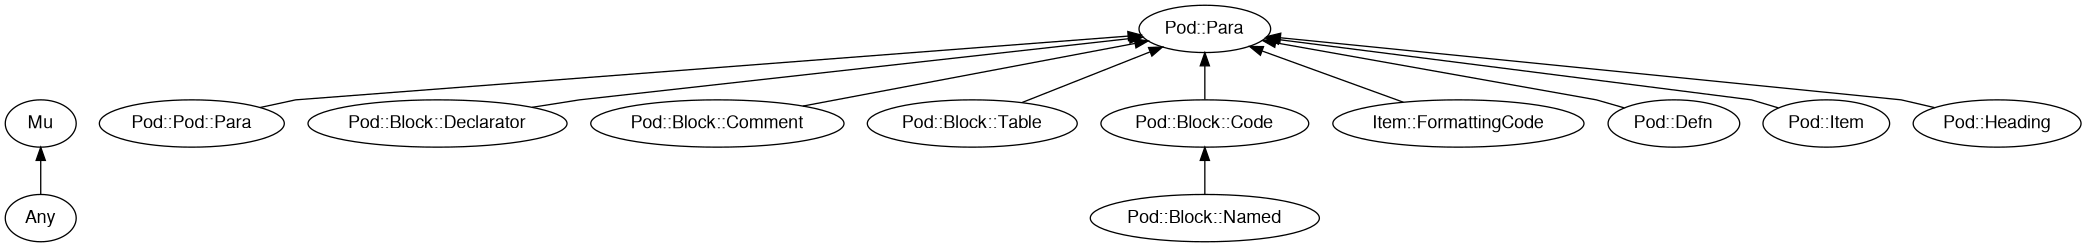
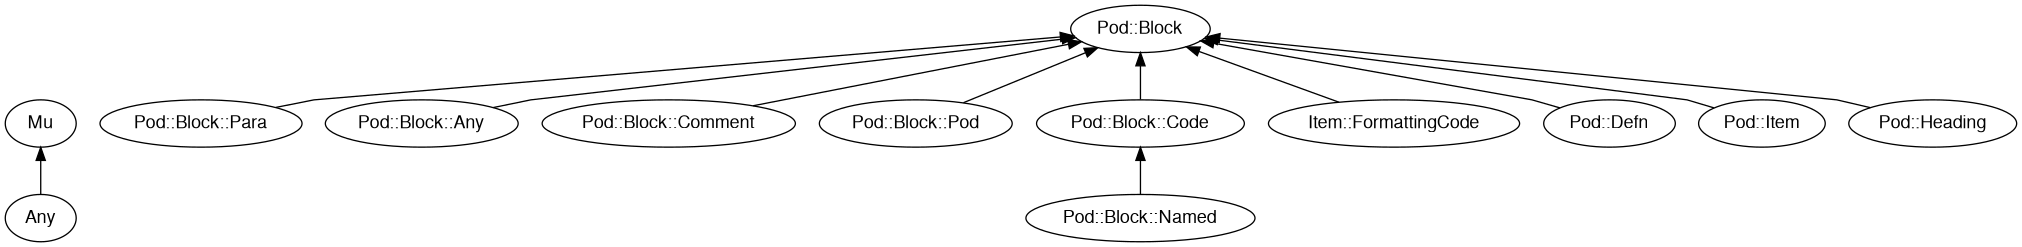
(1205, 29) -> (1140, 29)
(192, 124) -> (201, 124)
(438, 124) -> (422, 124)
(972, 124) -> (916, 124)
